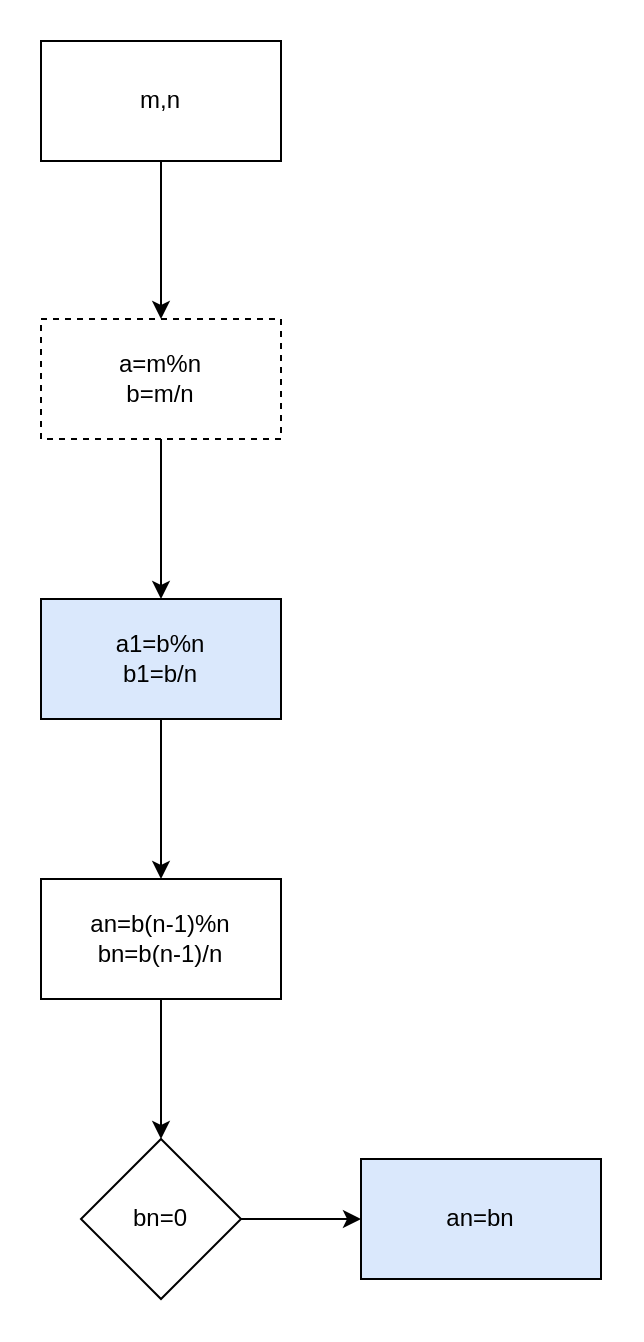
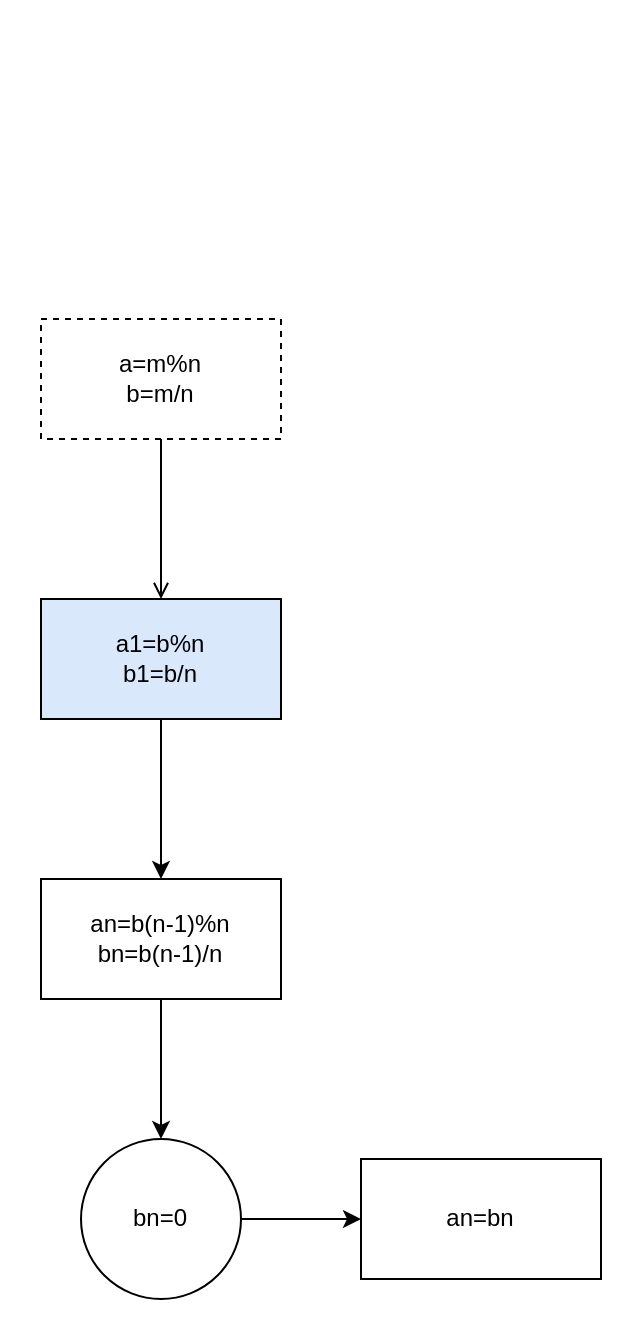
(161, 101) -> none
(161, 233) -> none
(161, 584) -> (161, 586)
(161, 1219) -> (161, 1219)
(481, 1219) -> (481, 1219)
